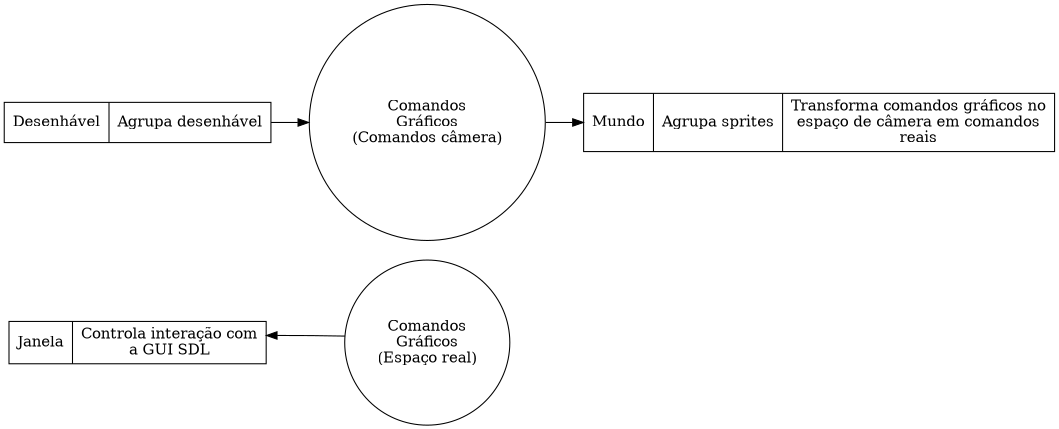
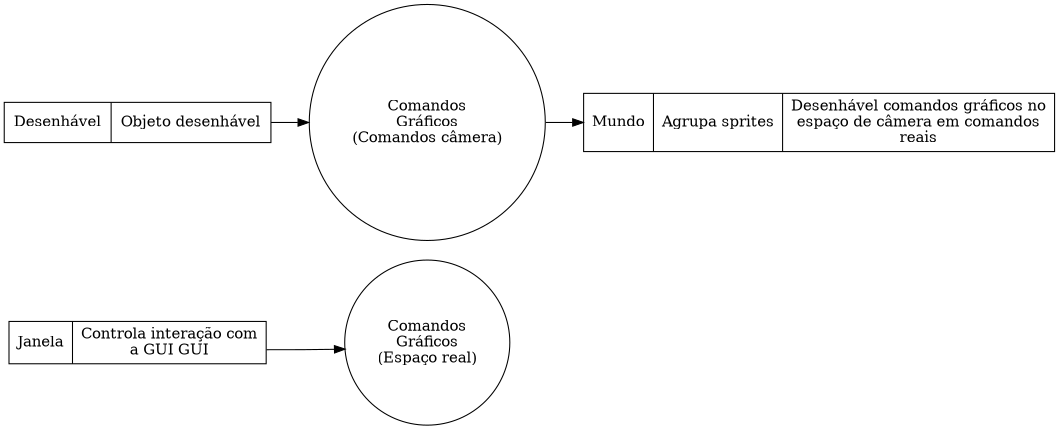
(919, 106) -> (919, 106)
(190, 122) -> (191, 122)
(311, 336) -> (300, 350)
(169, 350) -> (169, 350)
